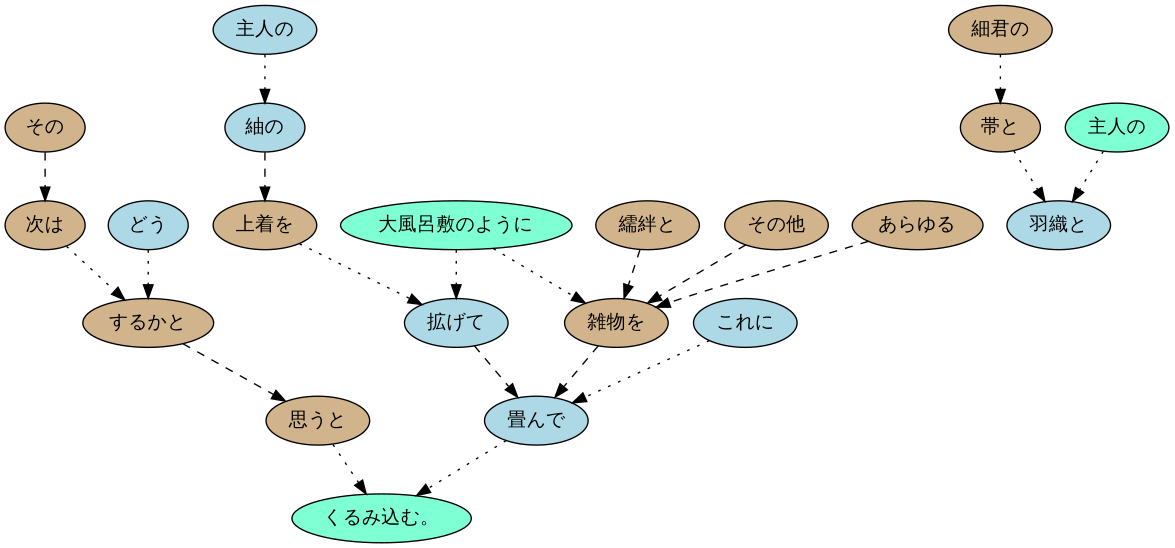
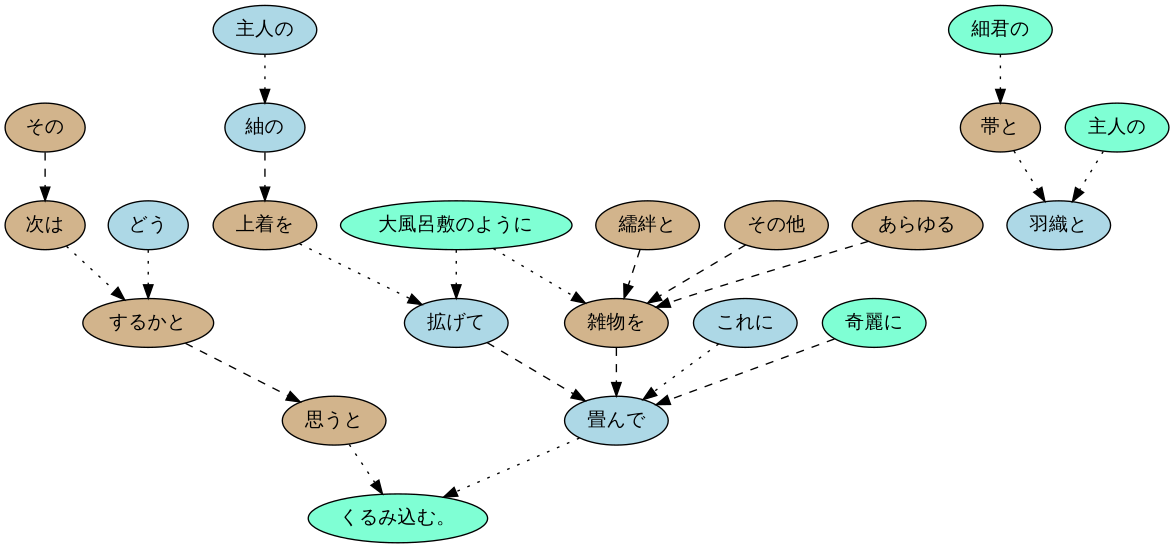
(1000, 30) -> (1000, 30)
none -> (874, 323)
